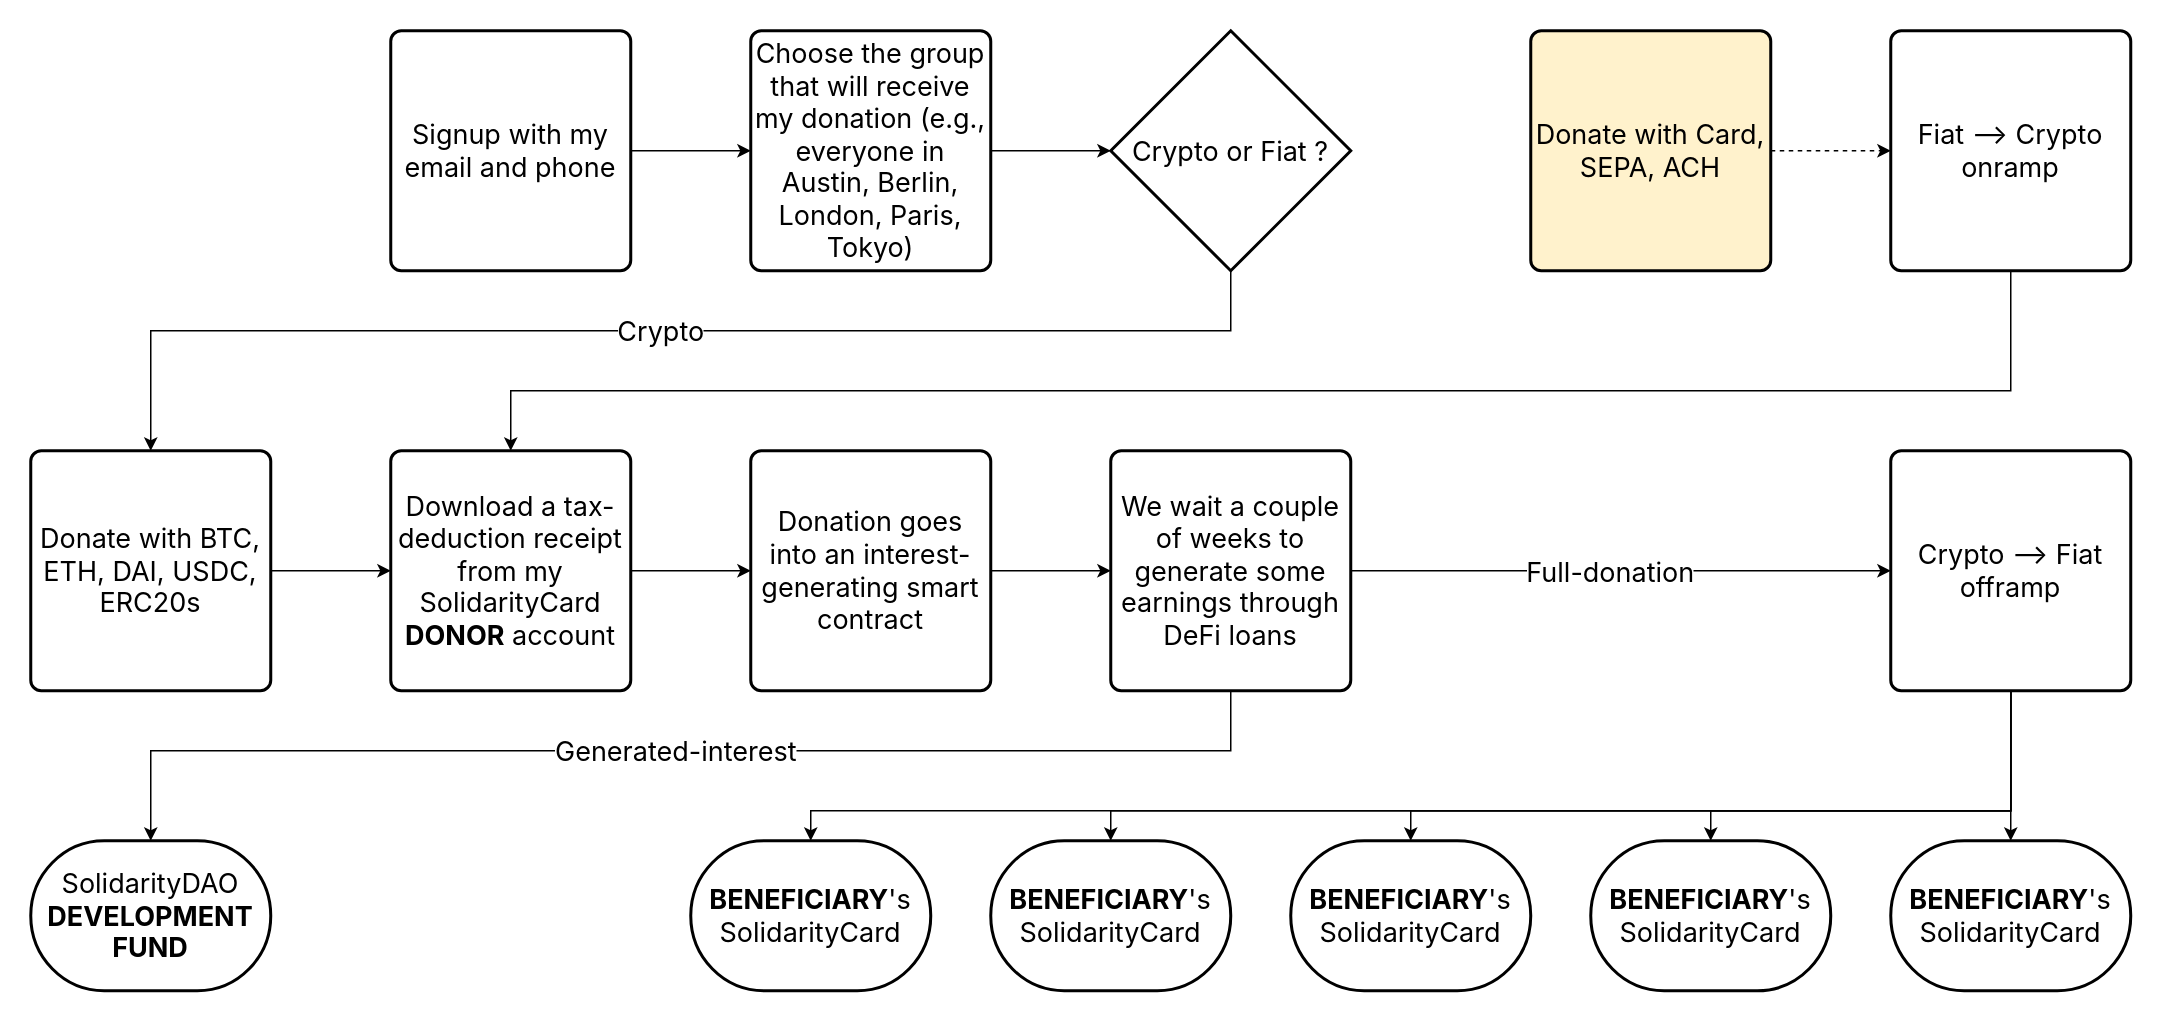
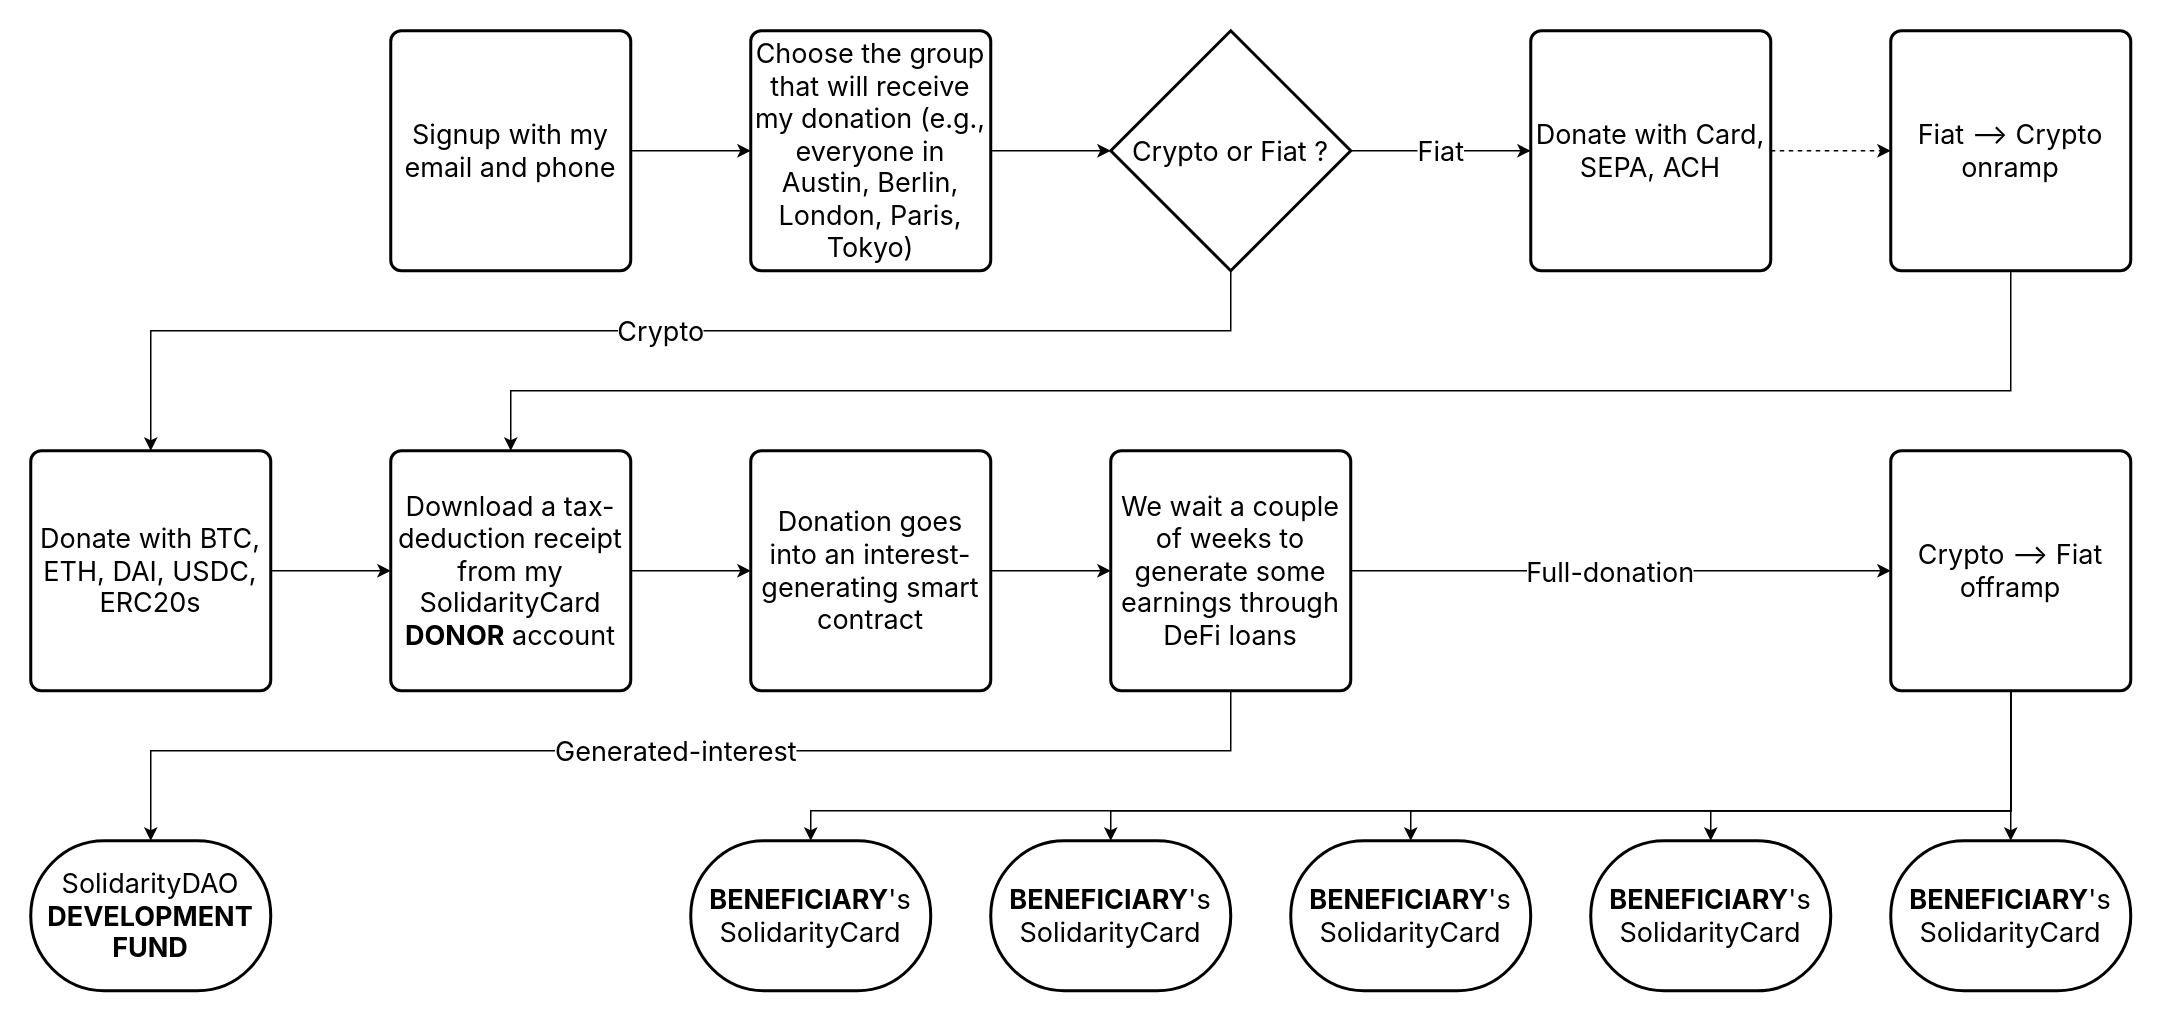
none -> (1436, 151)
(1651, 151) -> (1651, 151)
